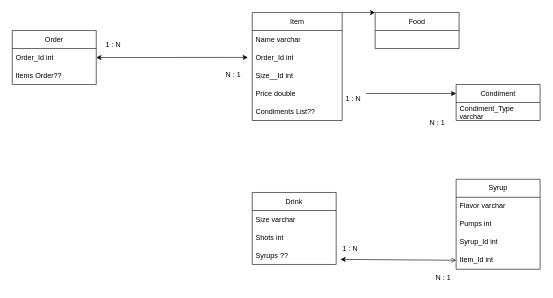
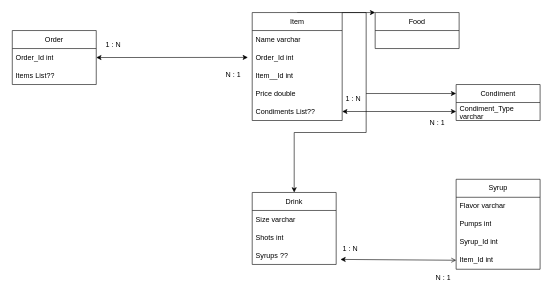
(41, 75) -> (38, 75)
(277, 75) -> (278, 75)
none -> (399, 111)
none -> (330, 132)
